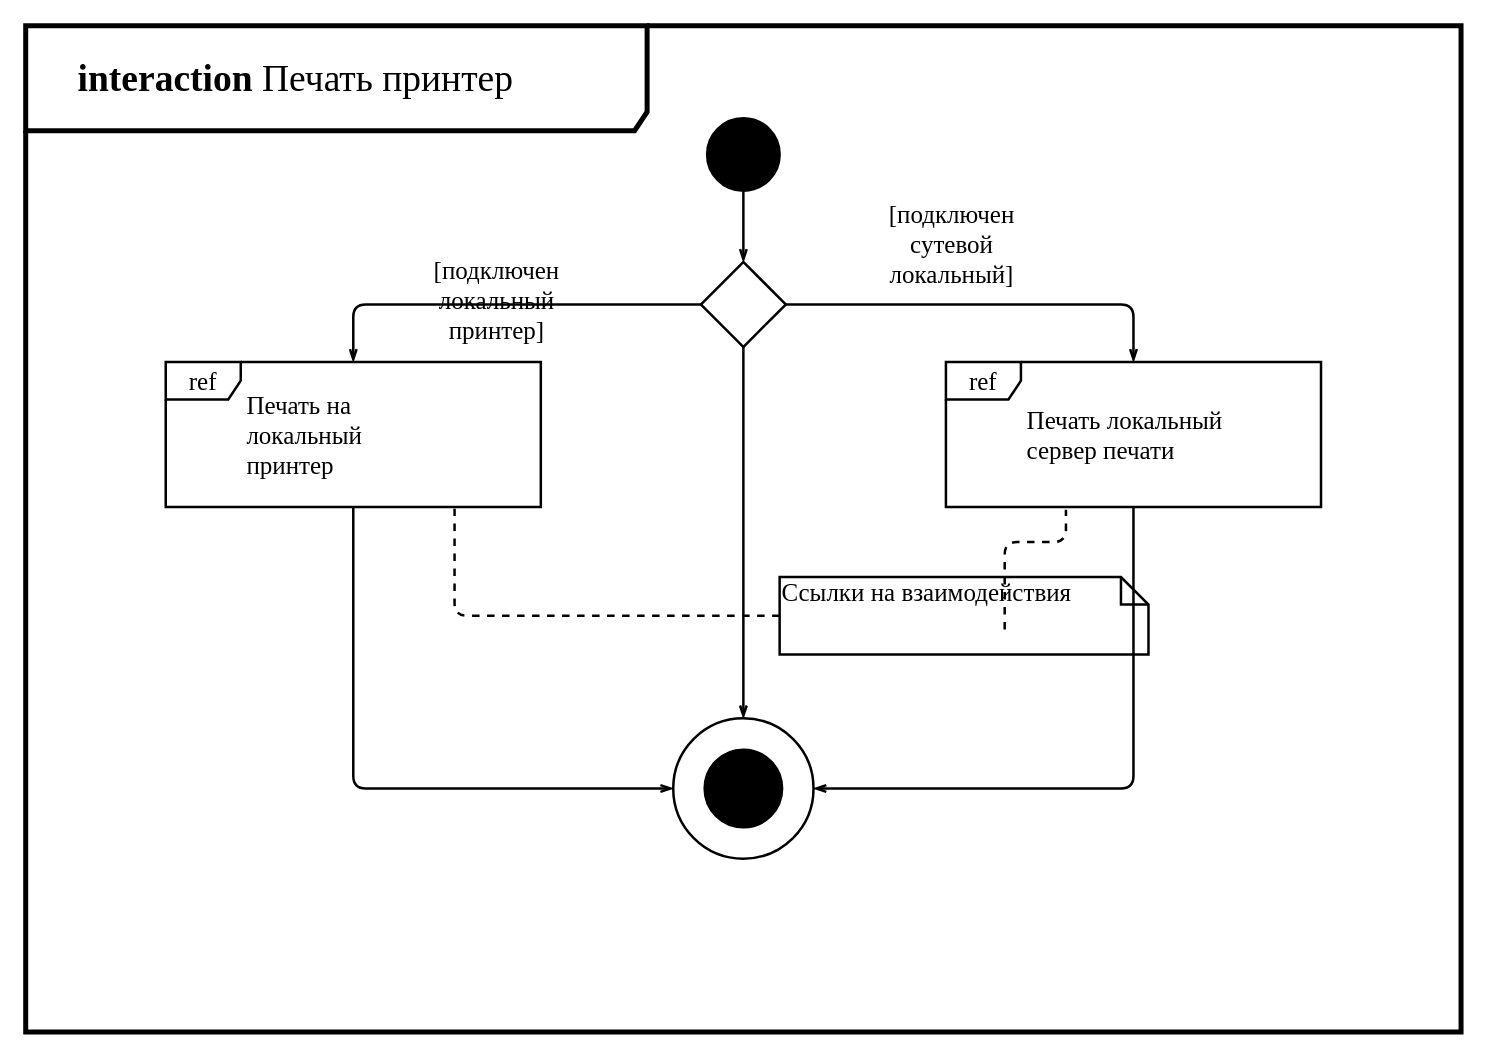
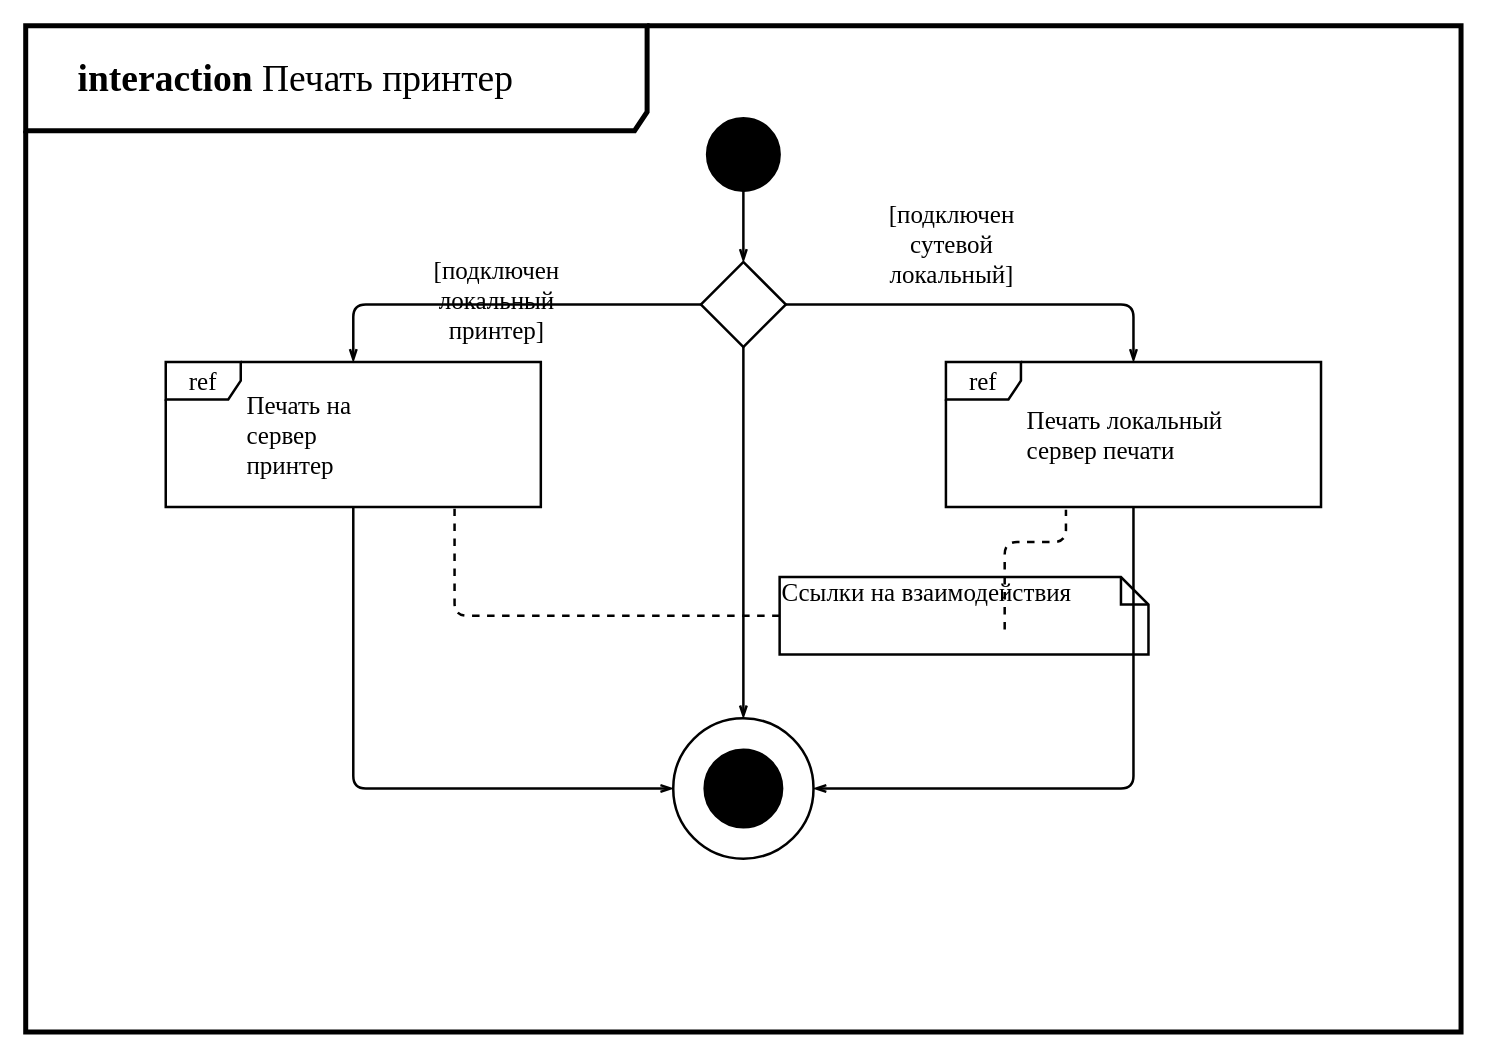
(310, 434) -> (307, 434)
